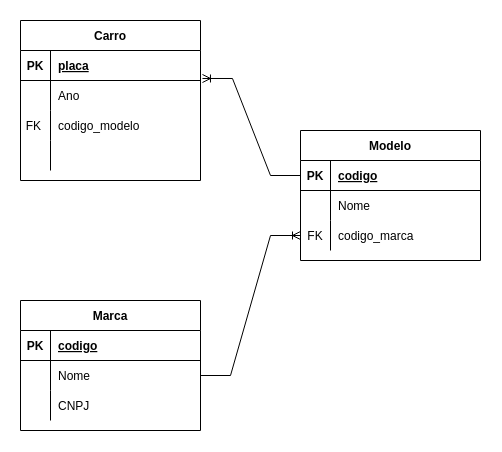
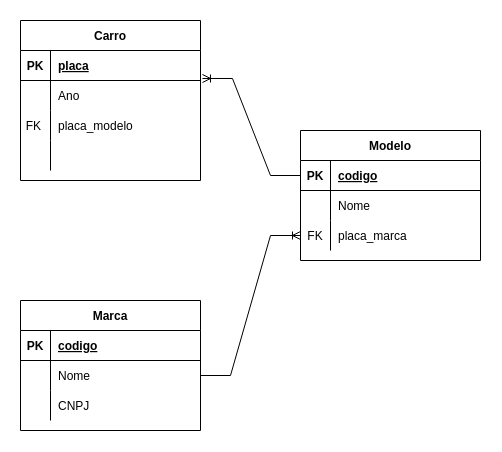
(99, 126) -> (95, 126)
(377, 236) -> (373, 236)
